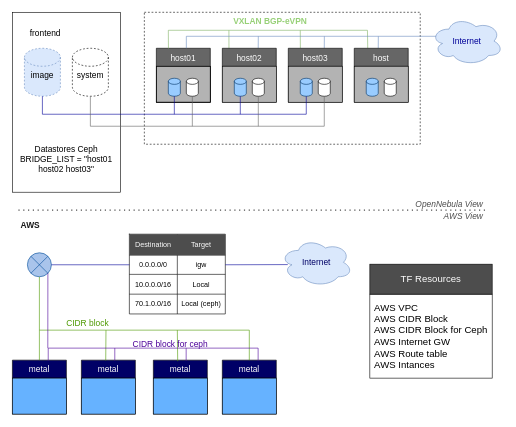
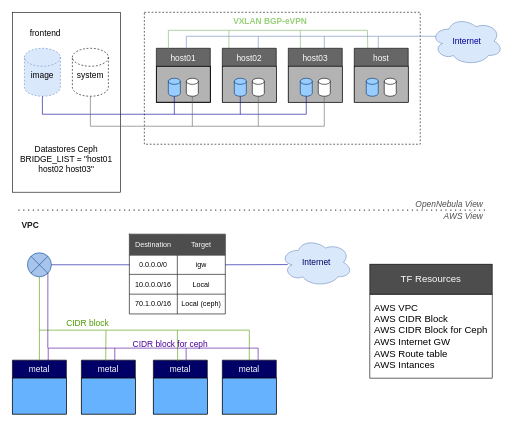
(30, 225) -> (30, 225)
